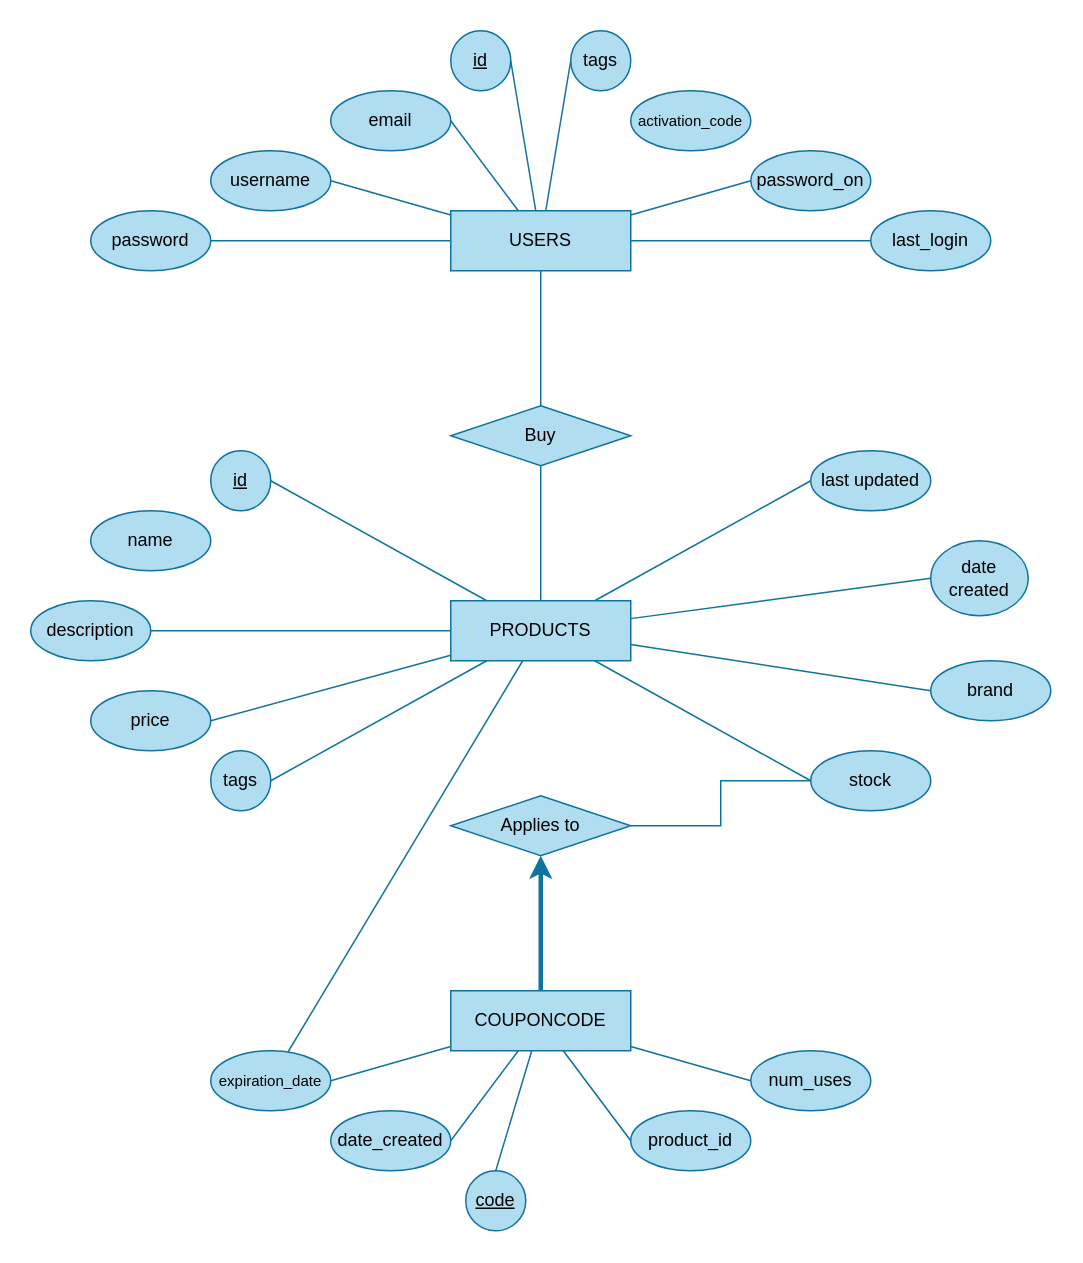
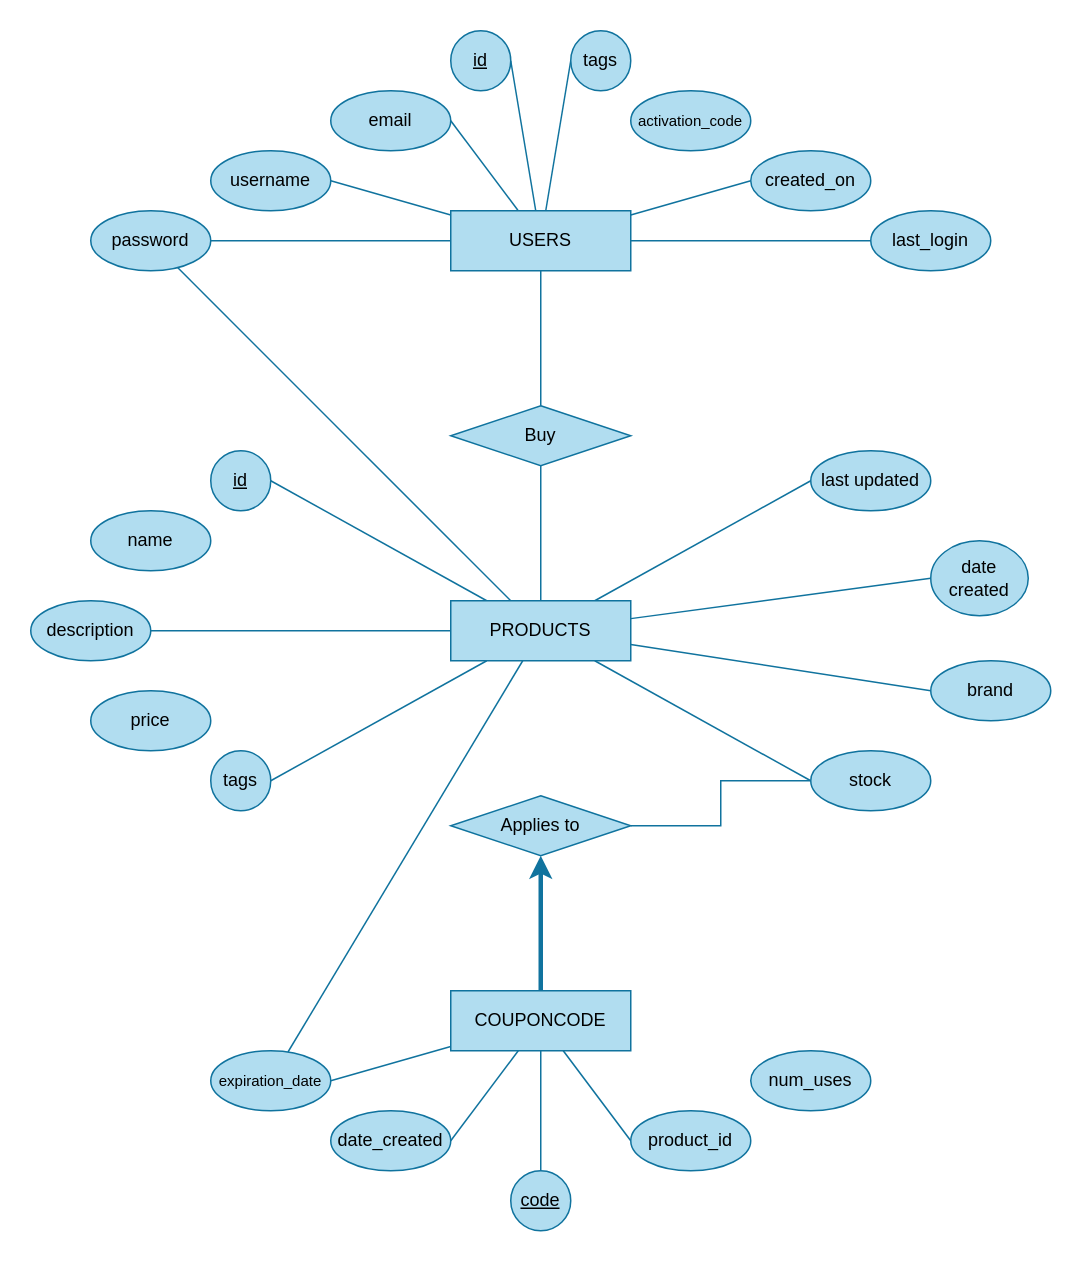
(811, 181) -> (811, 181)
(331, 688) -> (345, 435)
(691, 1064) -> none
(496, 1201) -> (541, 1201)
